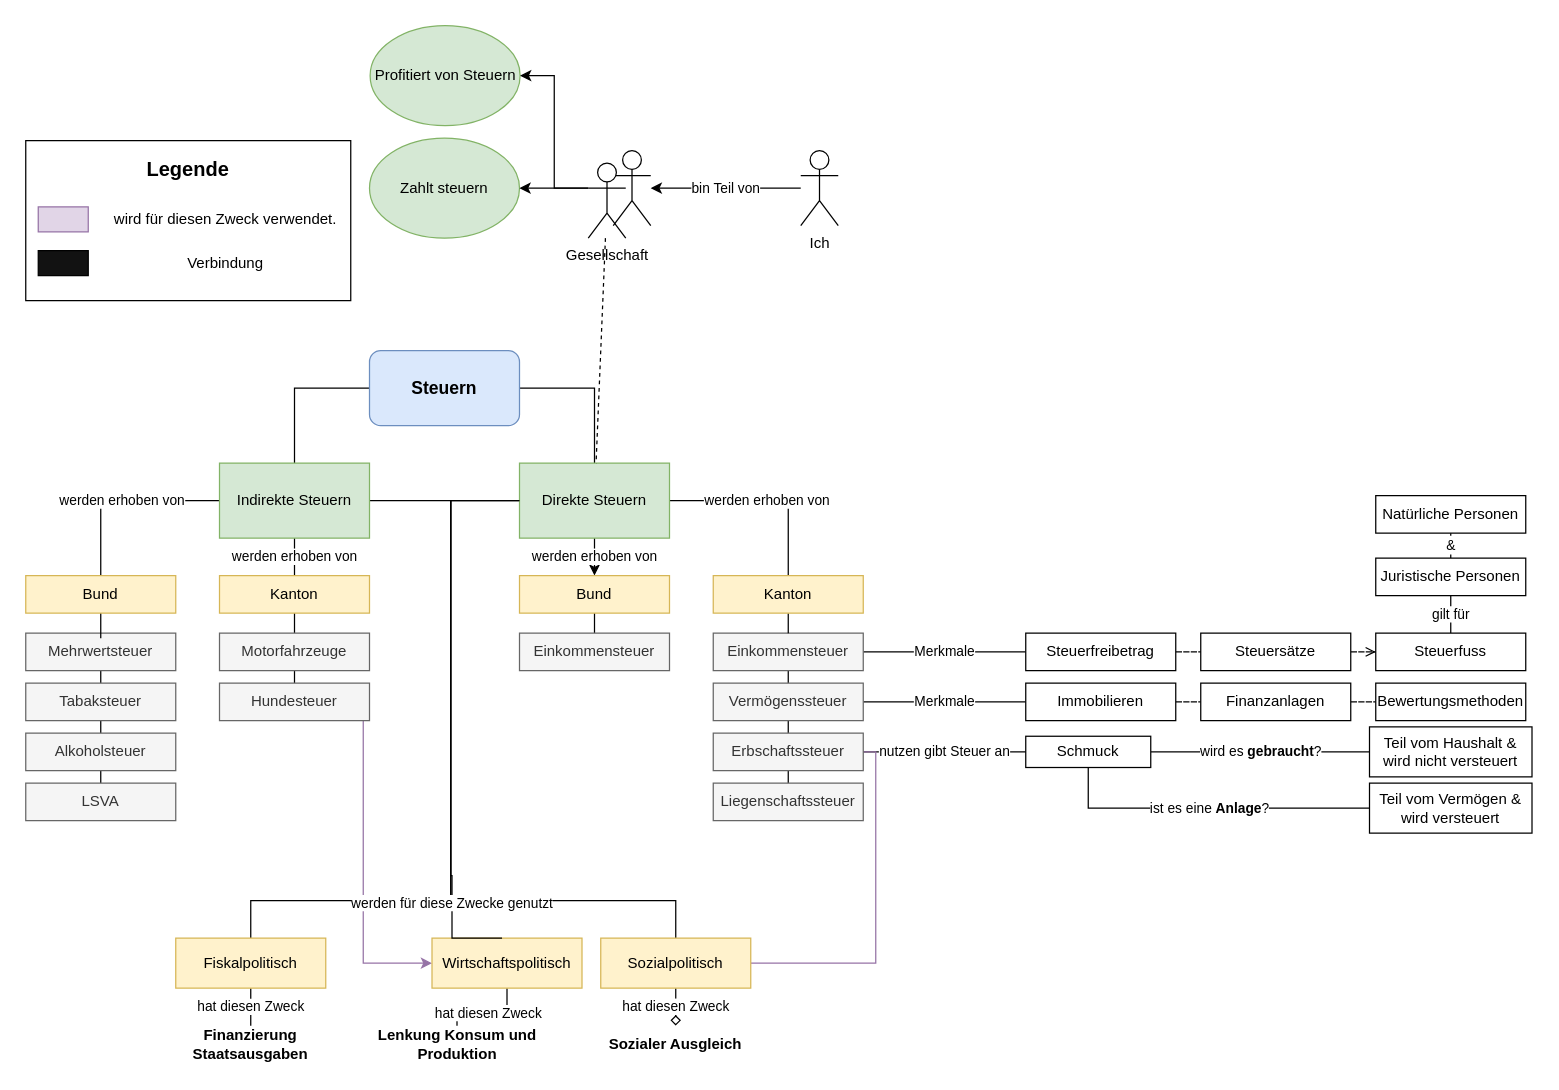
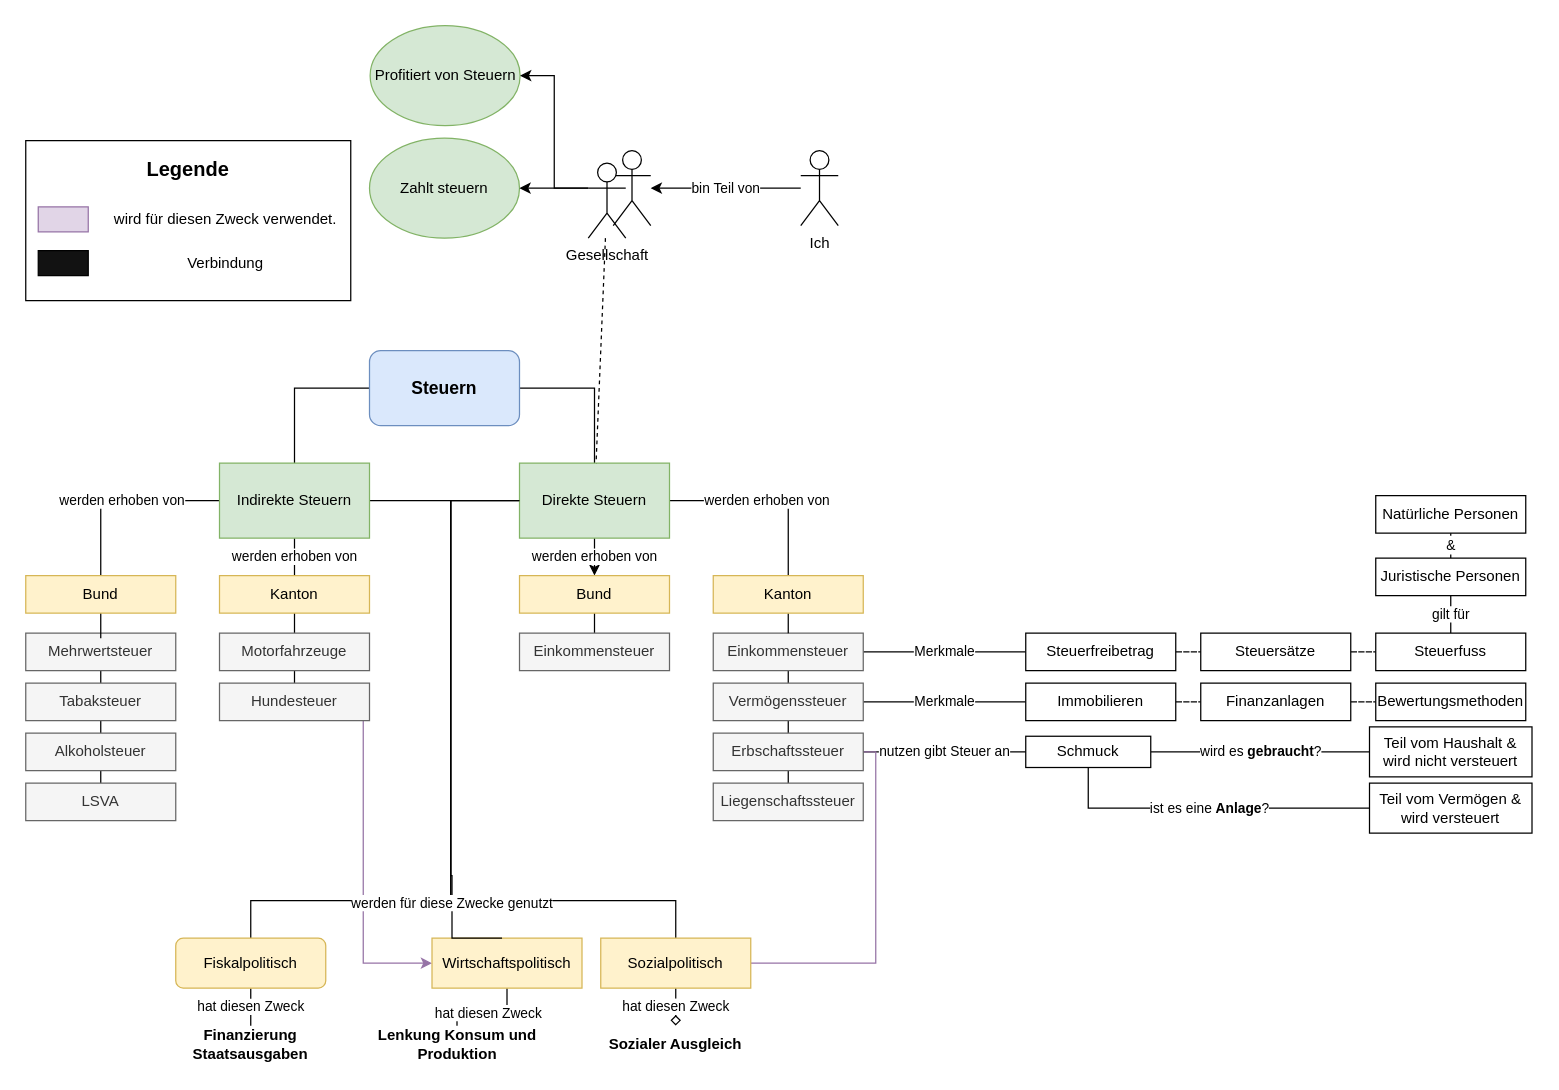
(1369, 652) -> (1370, 652)
(251, 963) -> (251, 963)
